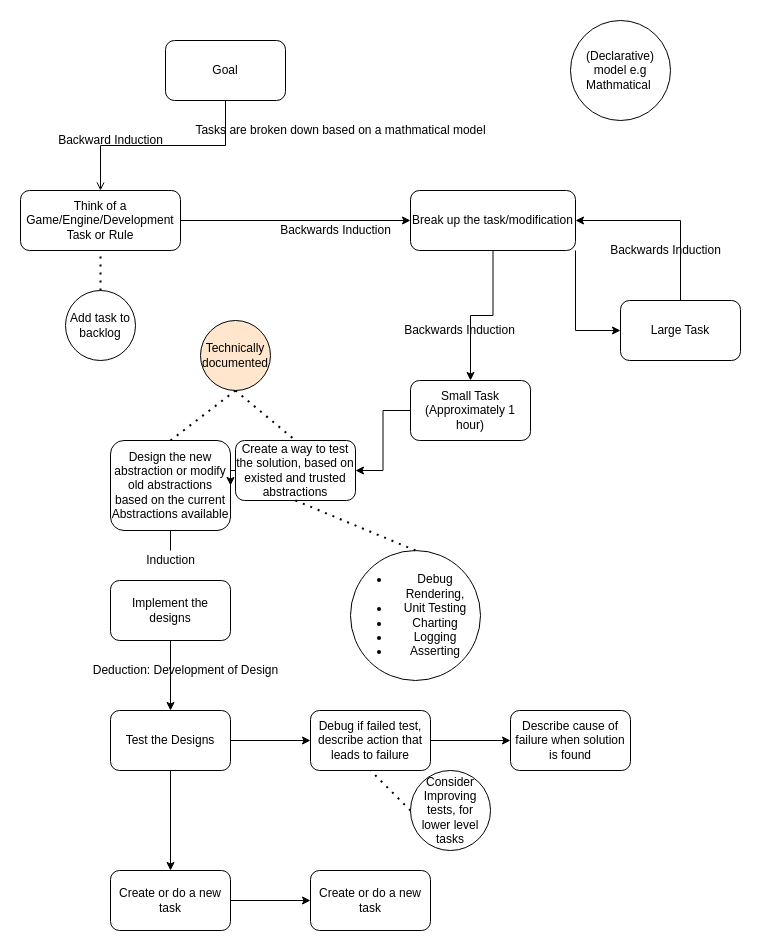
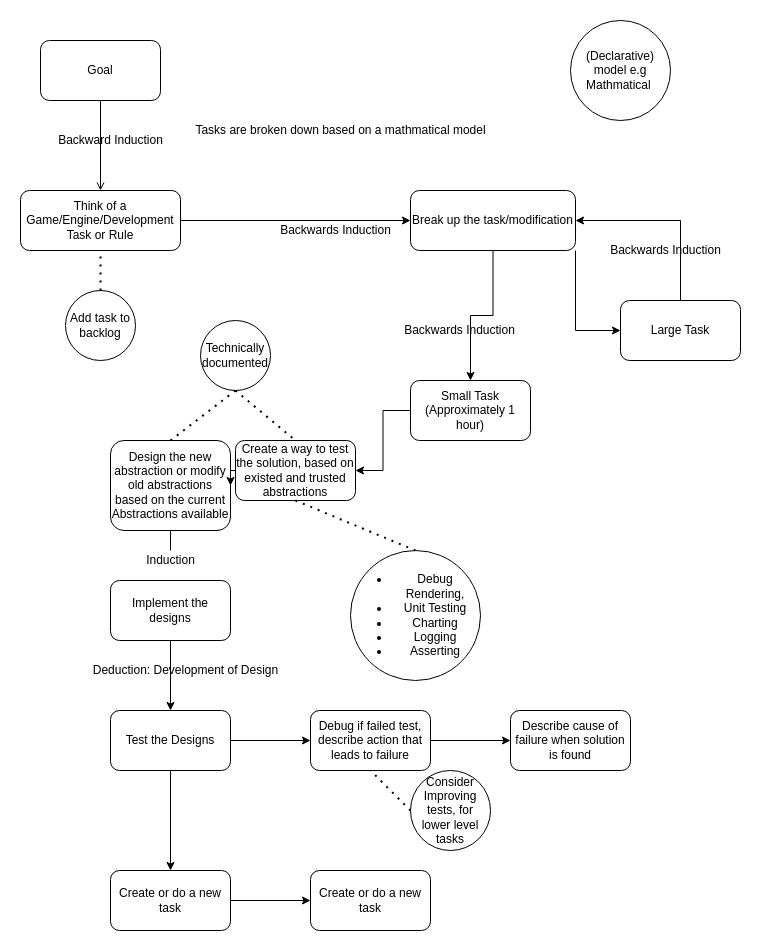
(226, 71) -> (101, 71)
(236, 356) -> (236, 356)
